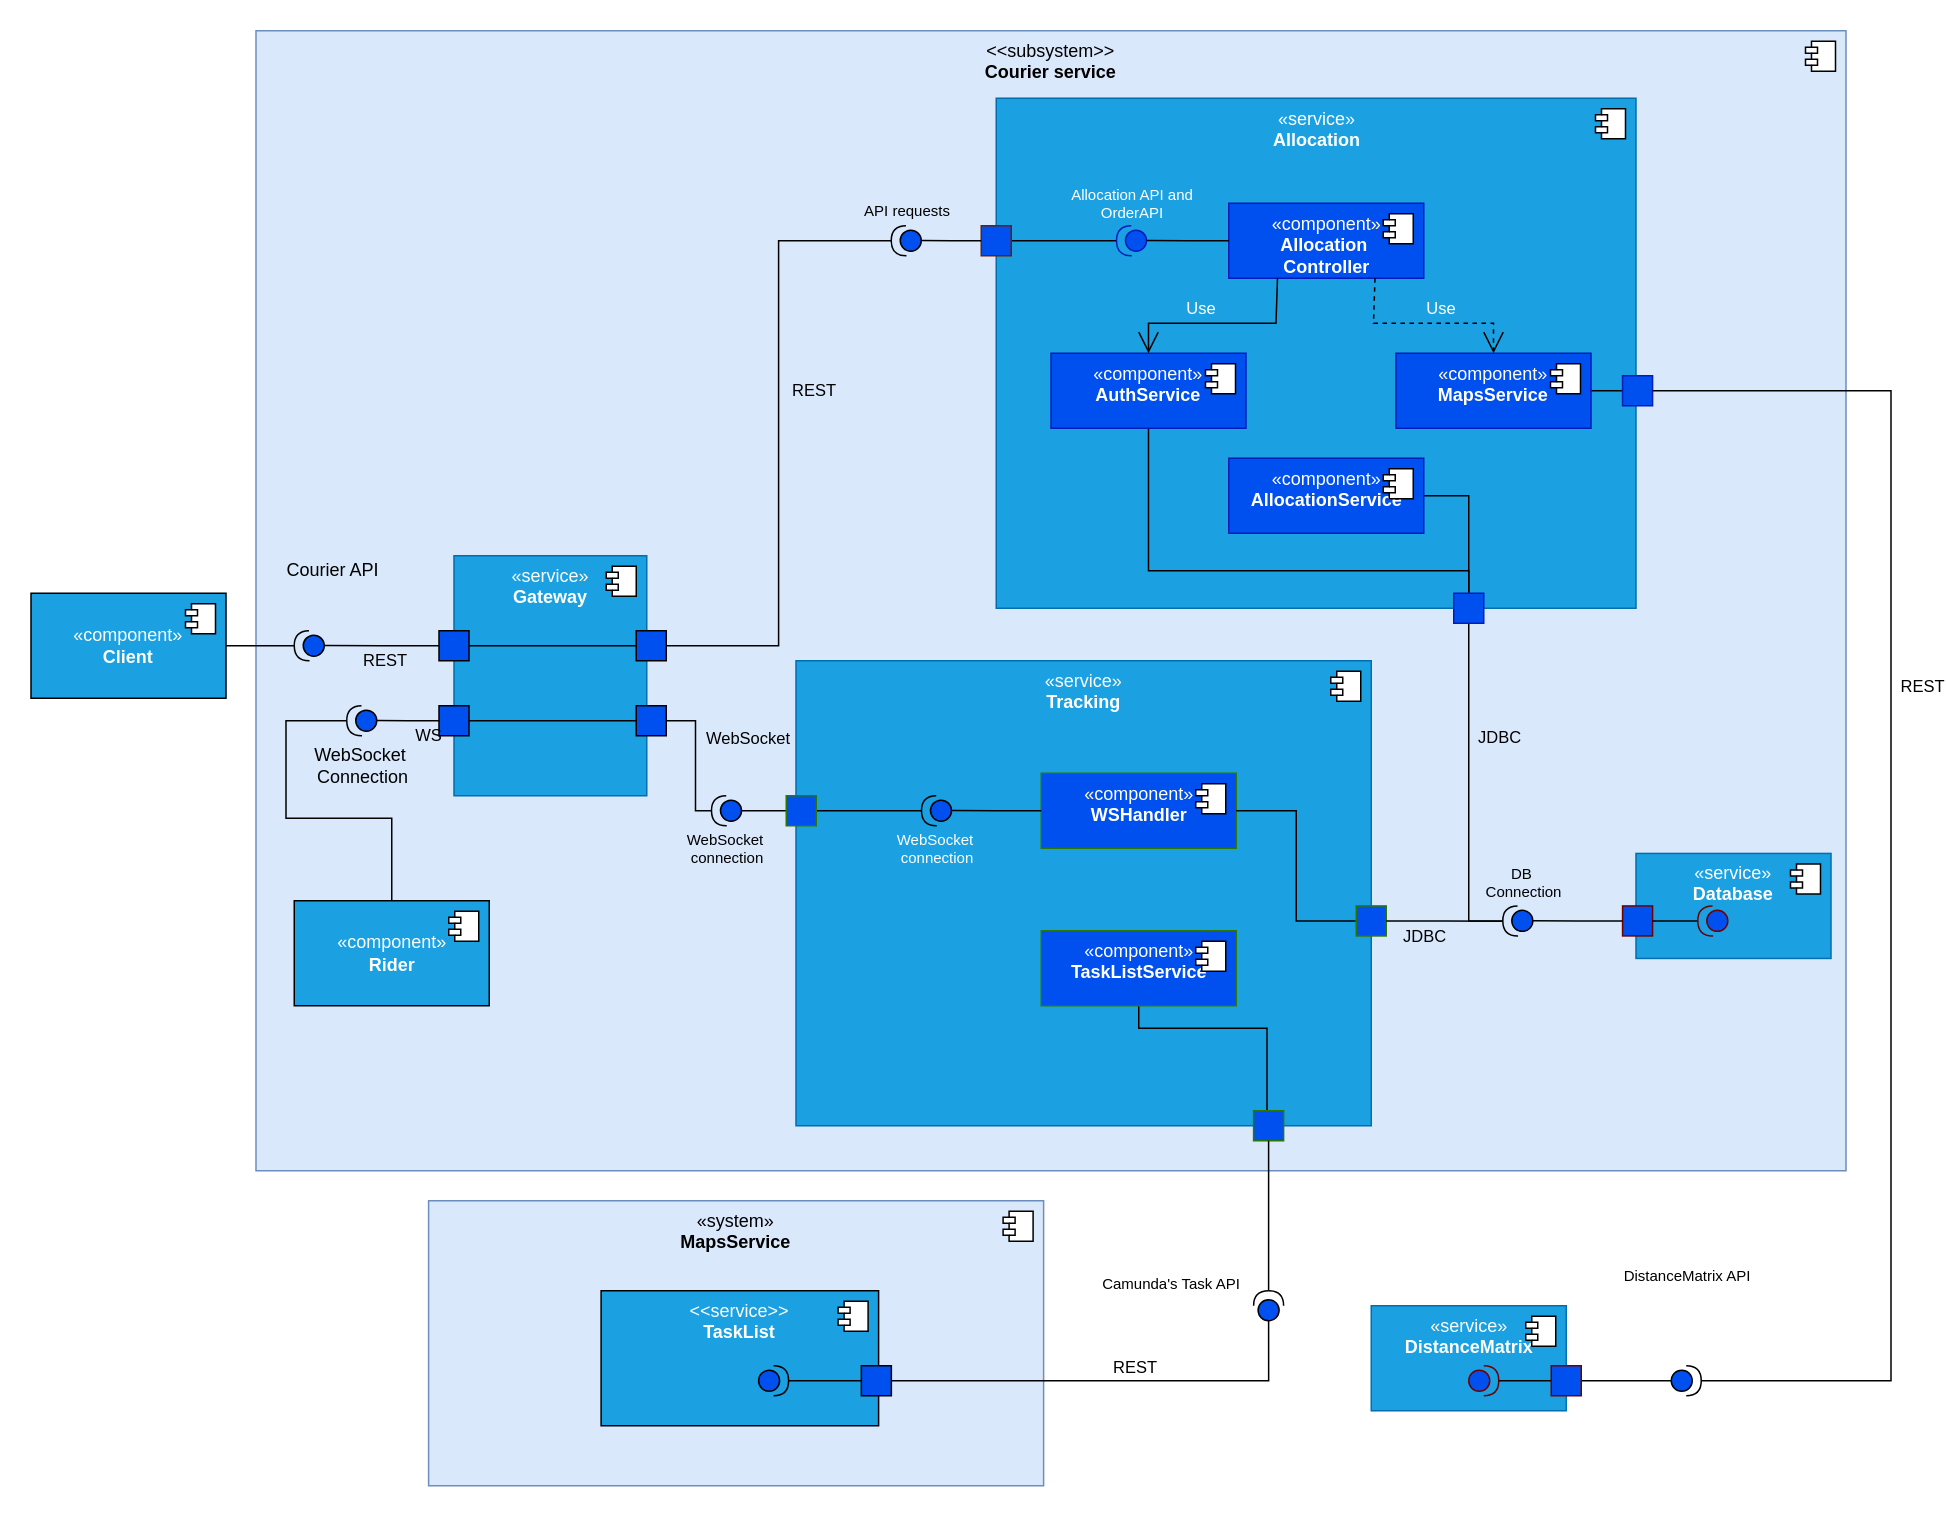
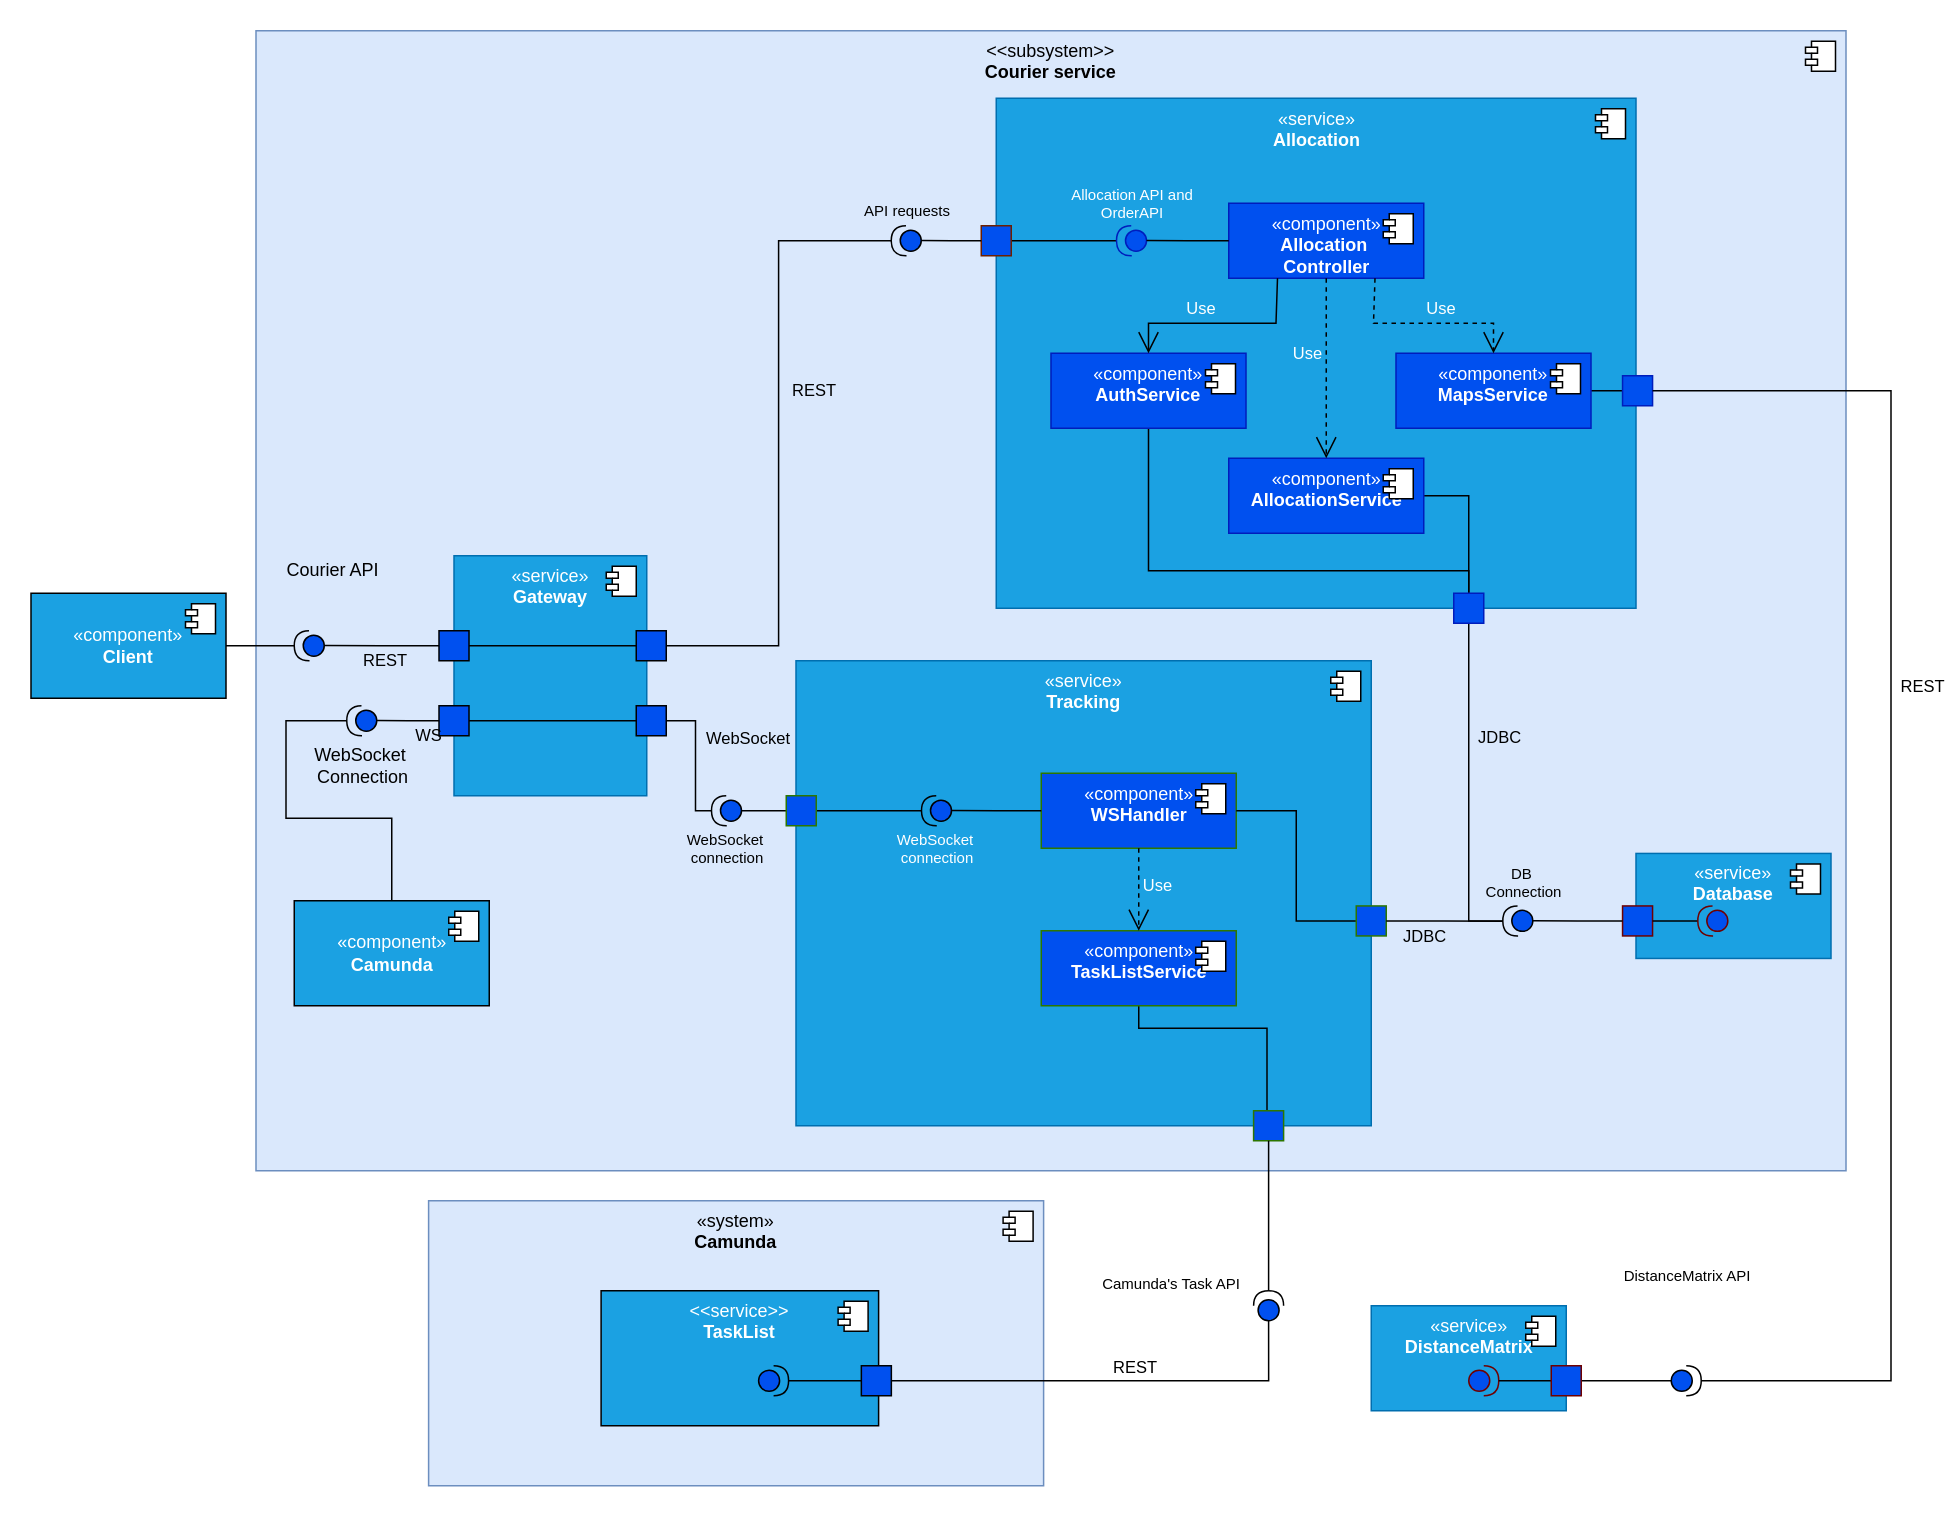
none -> (1326, 367)
none -> (1139, 887)
(392, 953) -> (392, 953)
(736, 1233) -> (736, 1233)
